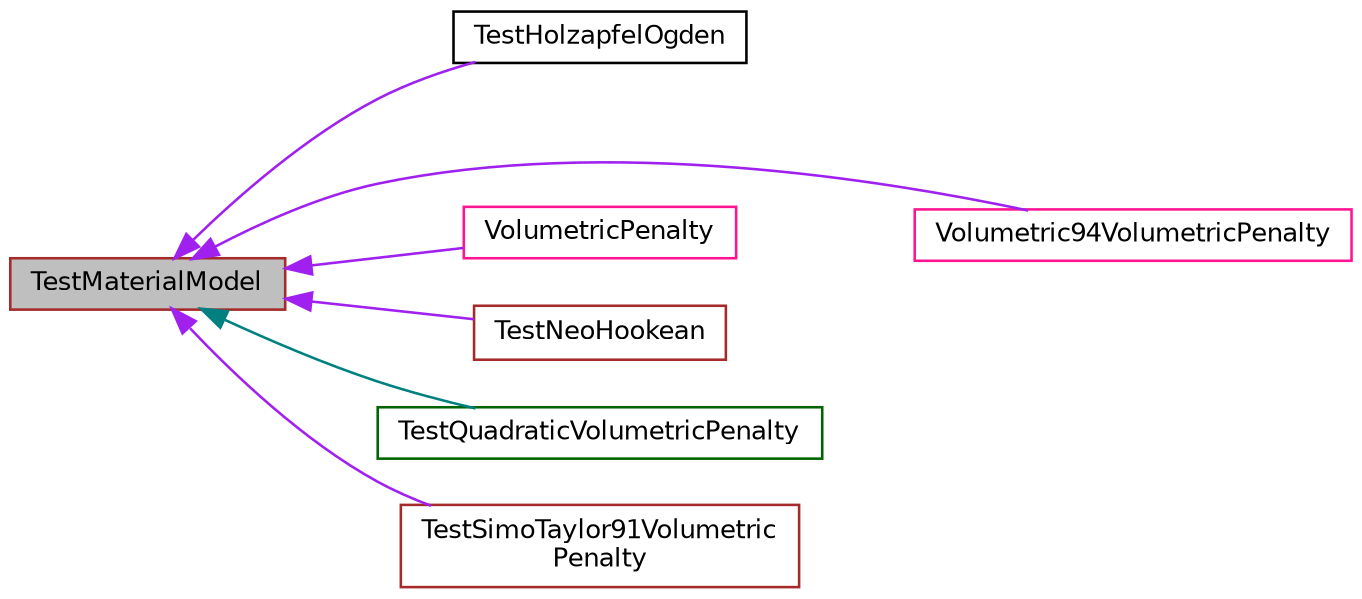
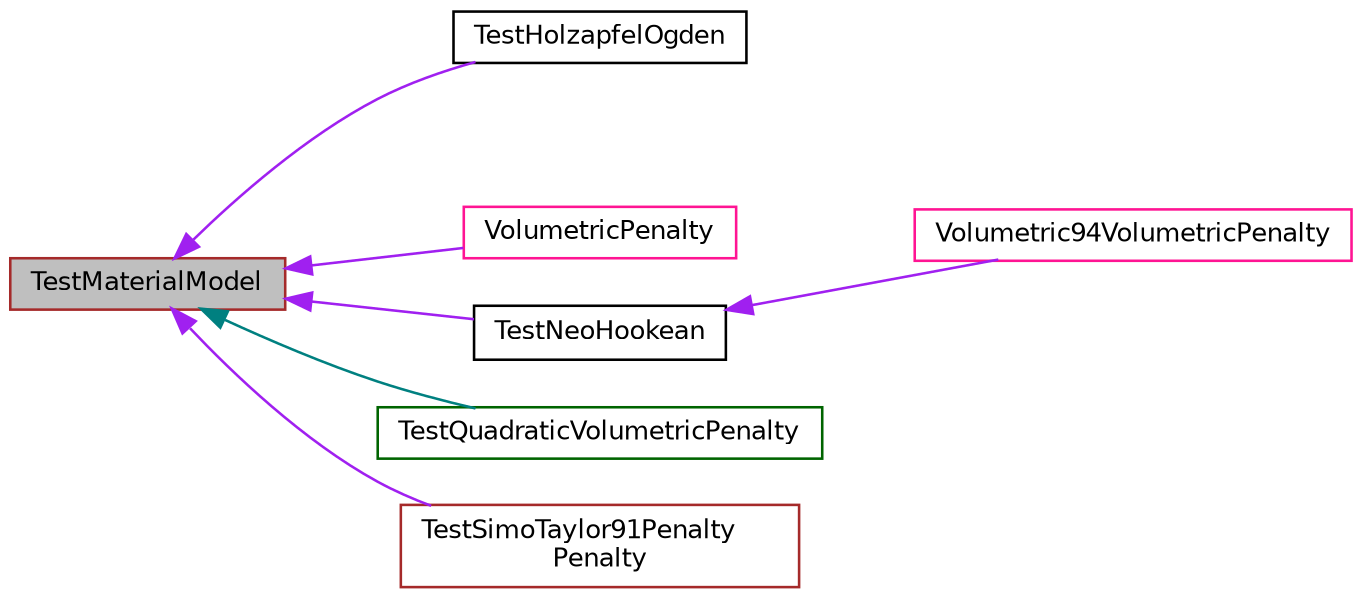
(616, 163) -> (875, 282)
(600, 333) -> (600, 333)
(600, 546) -> (600, 546)
